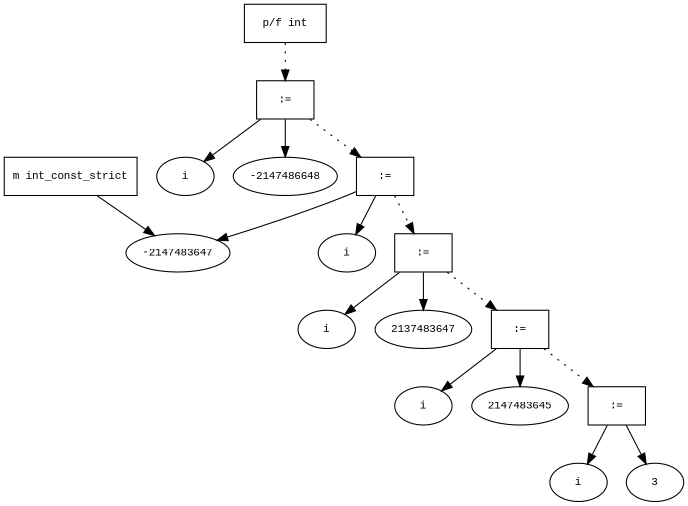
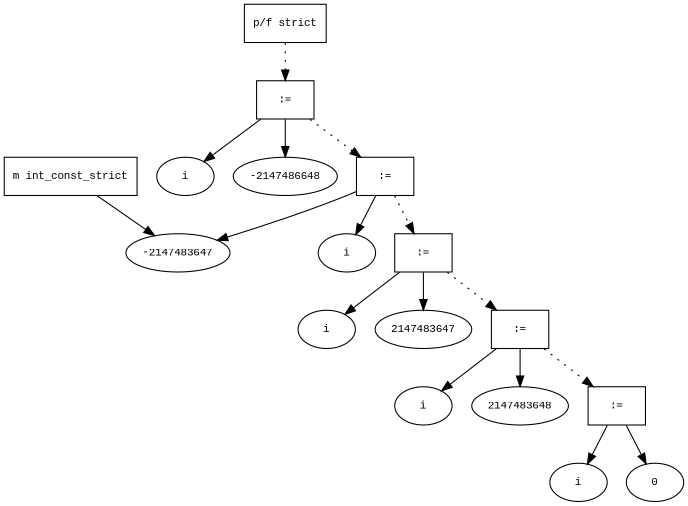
(285, 23) -> (285, 23)
(423, 329) -> (423, 329)
(520, 406) -> (520, 406)
(655, 482) -> (655, 482)
